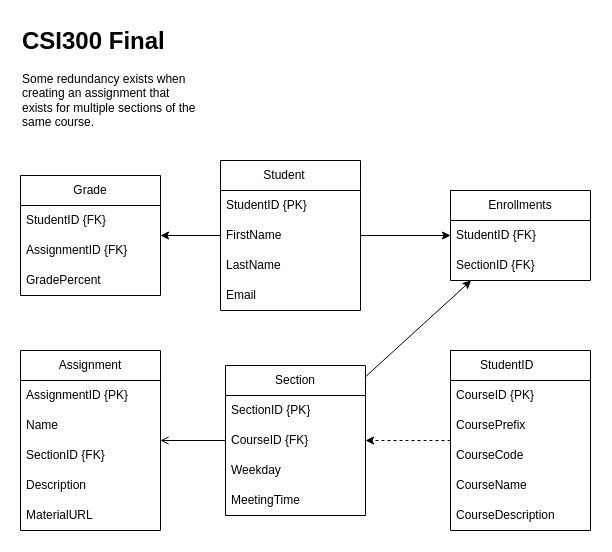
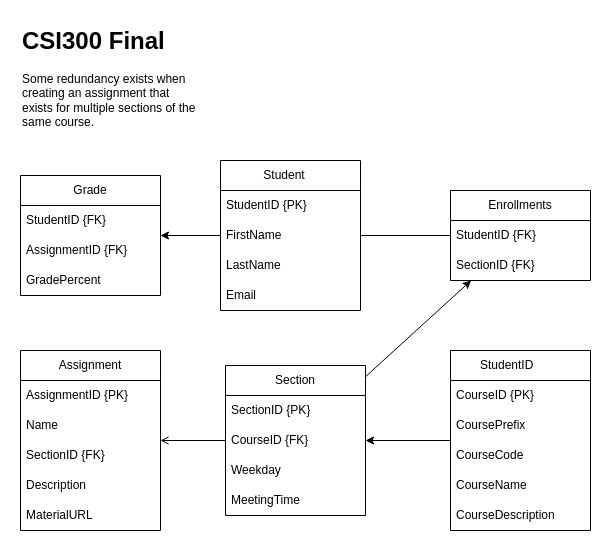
(442, 236) -> (444, 236)
(410, 441) -> (410, 441)
